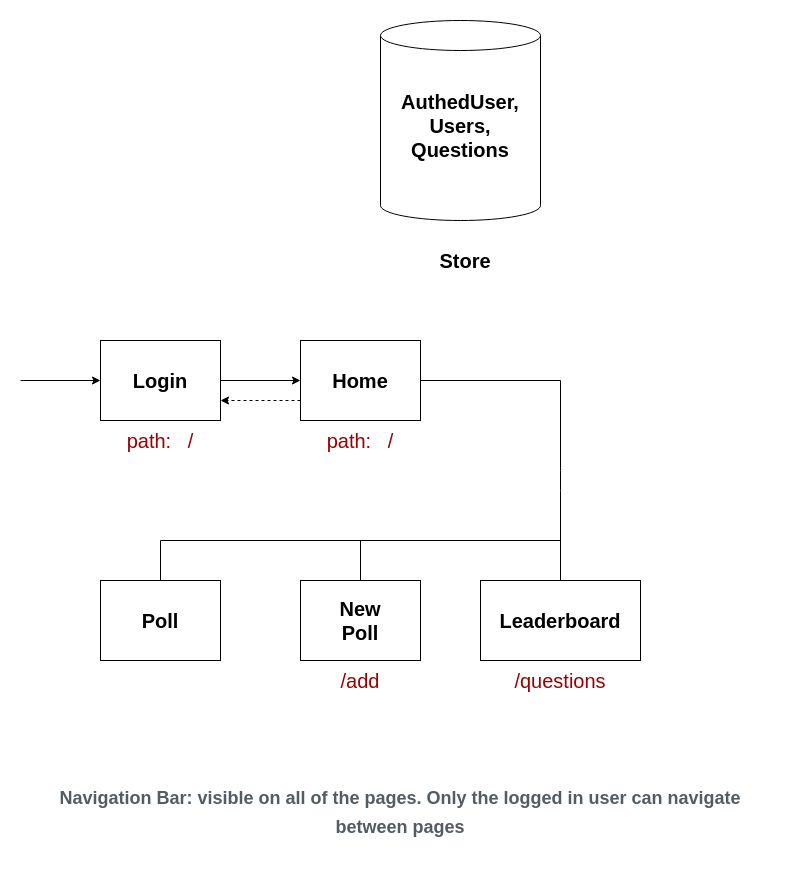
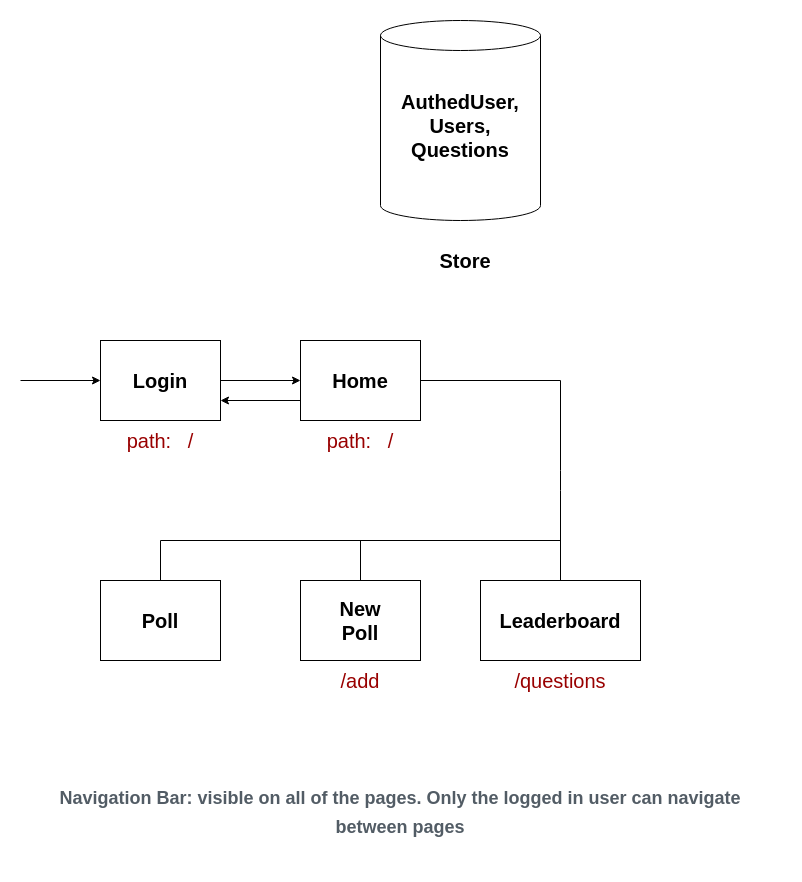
(263, 401) -> (263, 401)
